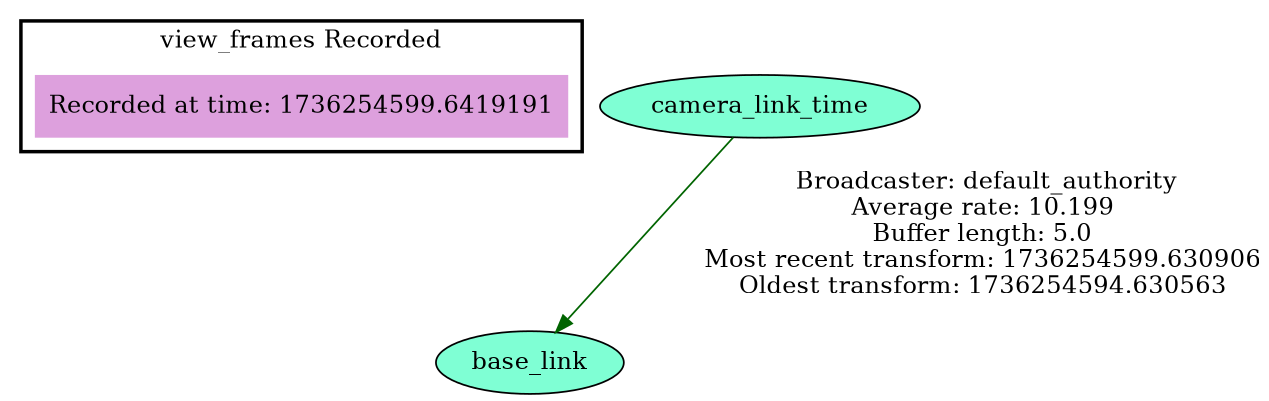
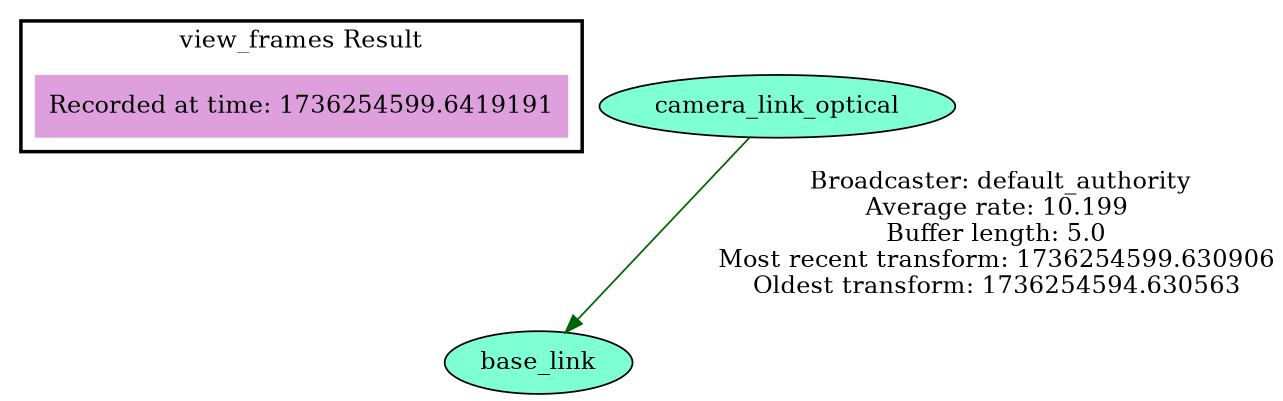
(302, 41) -> (302, 41)
(760, 106) -> (777, 106)
